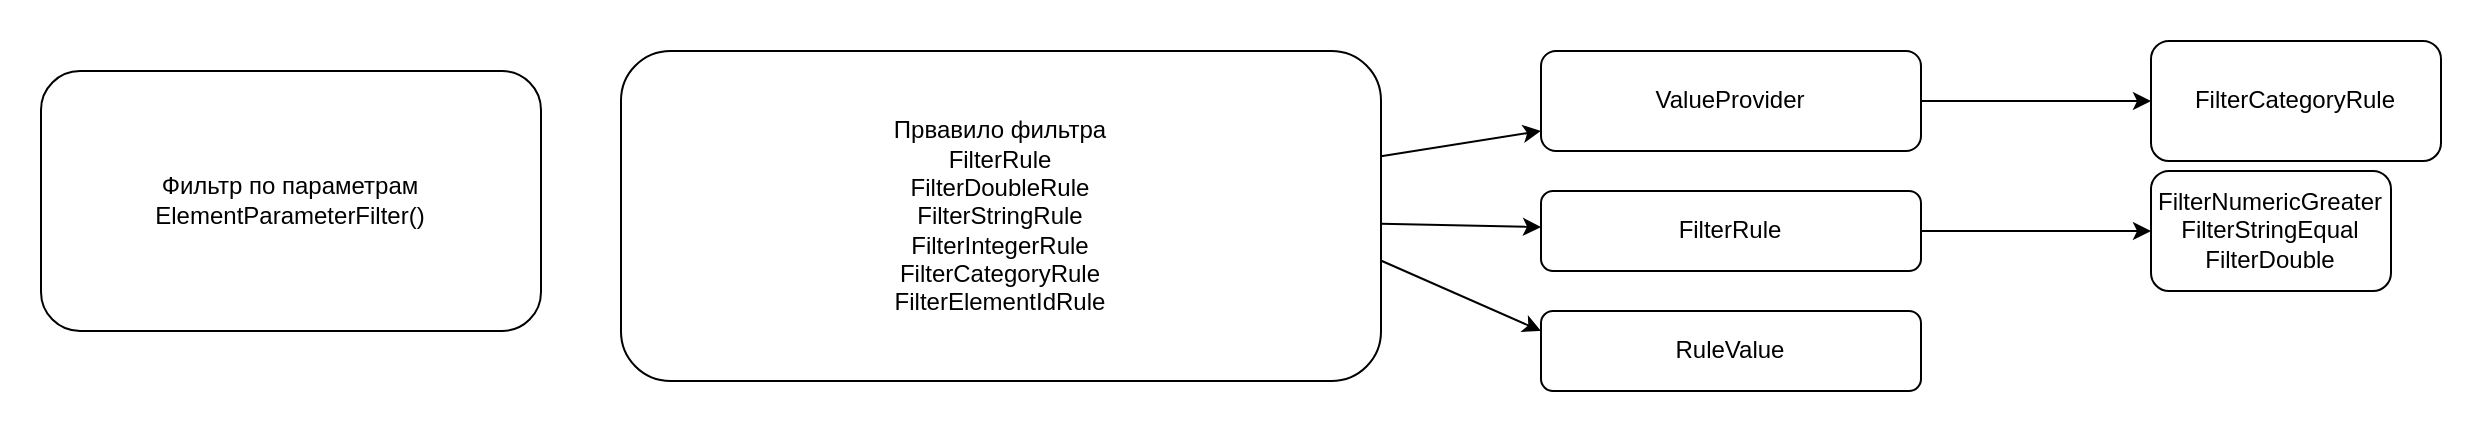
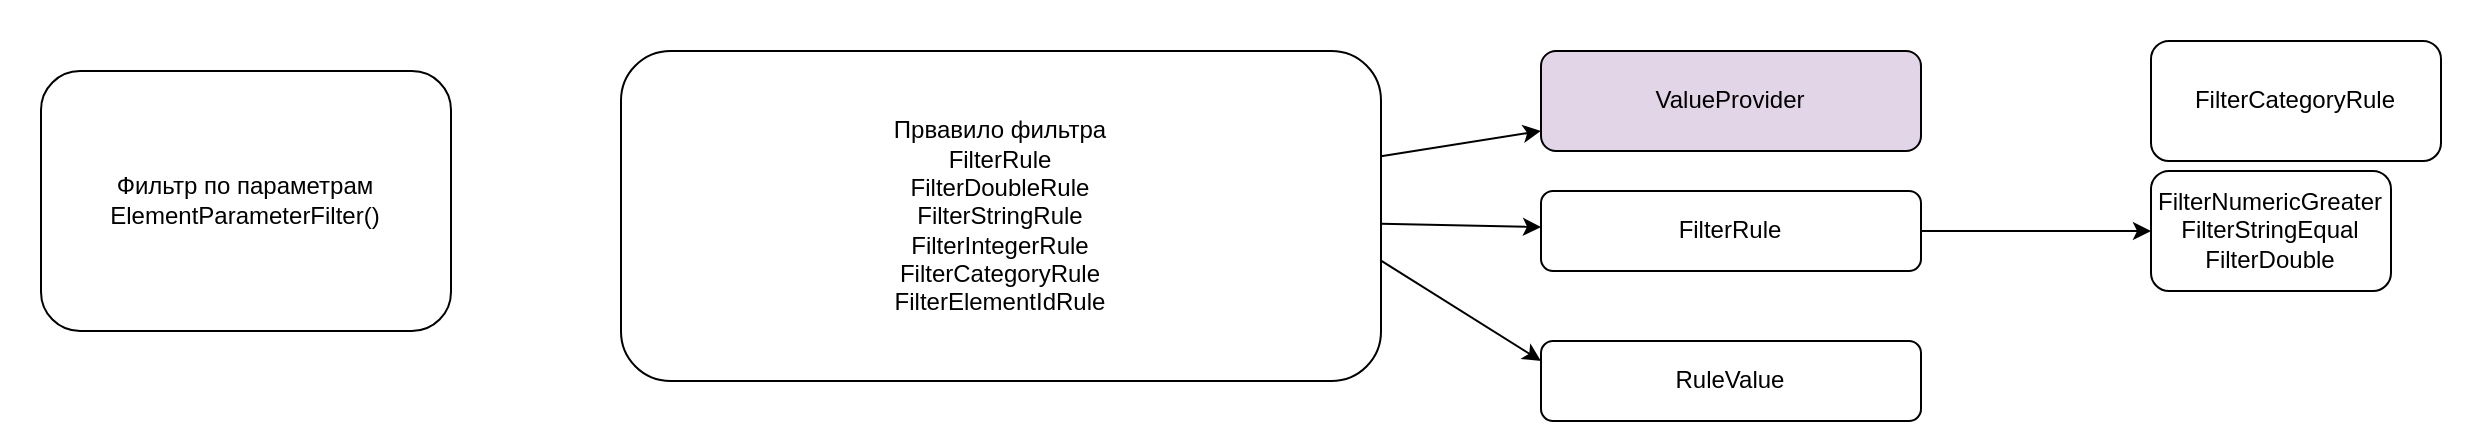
(1731, 101) -> (1731, 101)
(2029, 101) -> none
(291, 201) -> (246, 201)
(1731, 351) -> (1731, 381)
